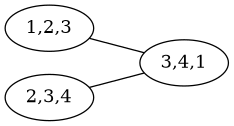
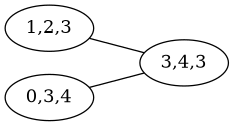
(184, 63) -> (184, 63)
(49, 98) -> (49, 98)
